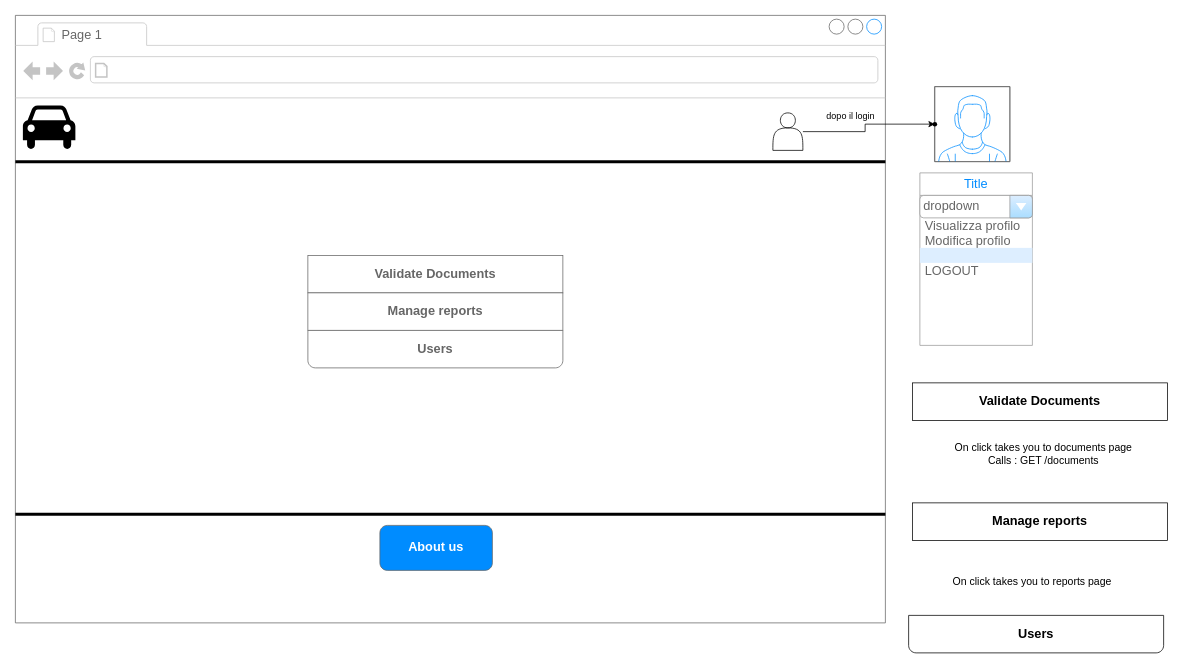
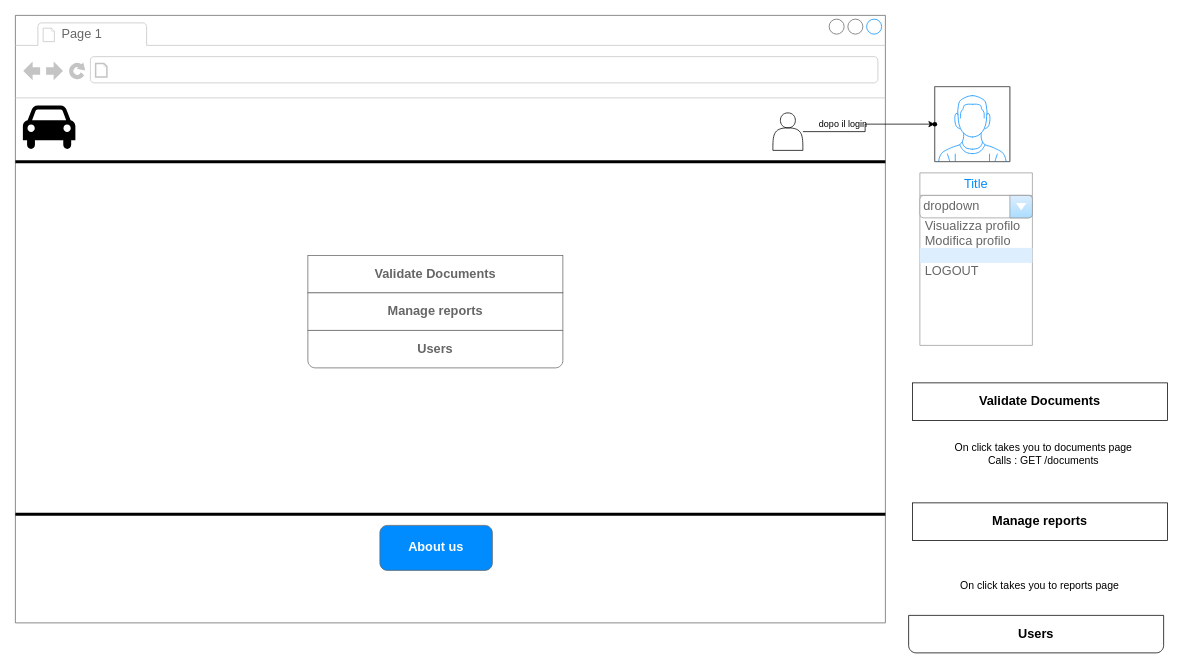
(128, 36) -> (102, 34)
(852, 117) -> (844, 124)
(1032, 582) -> (1040, 585)
